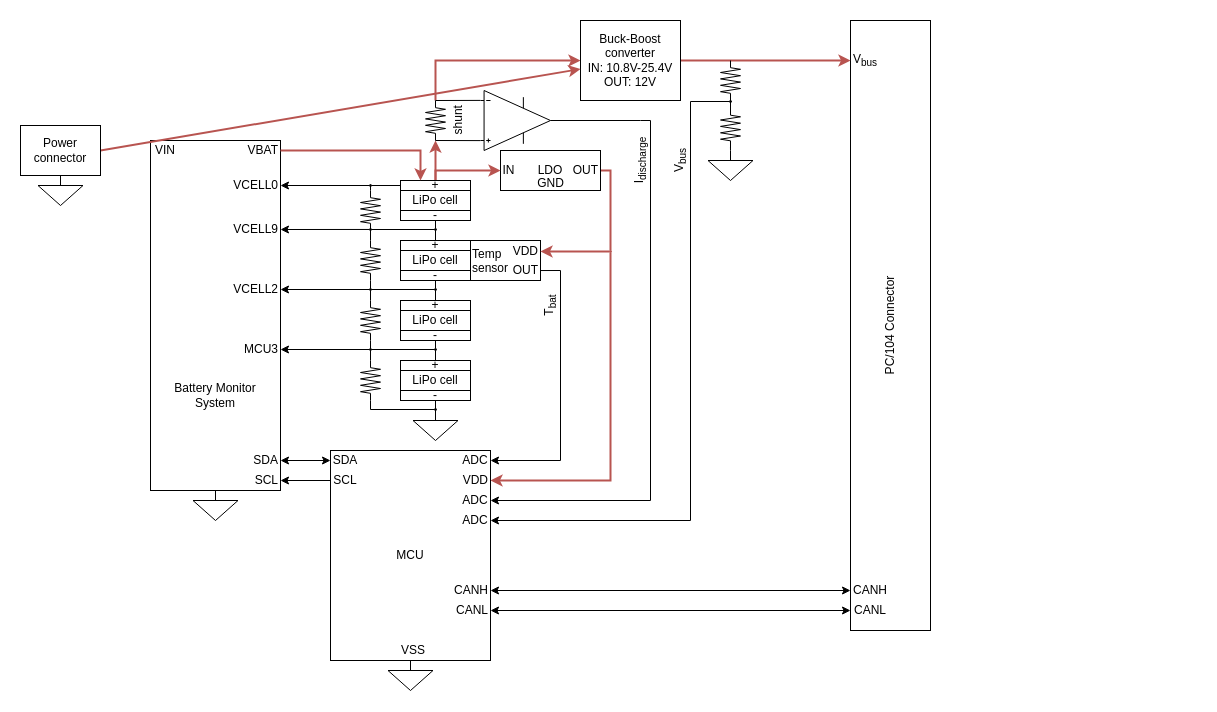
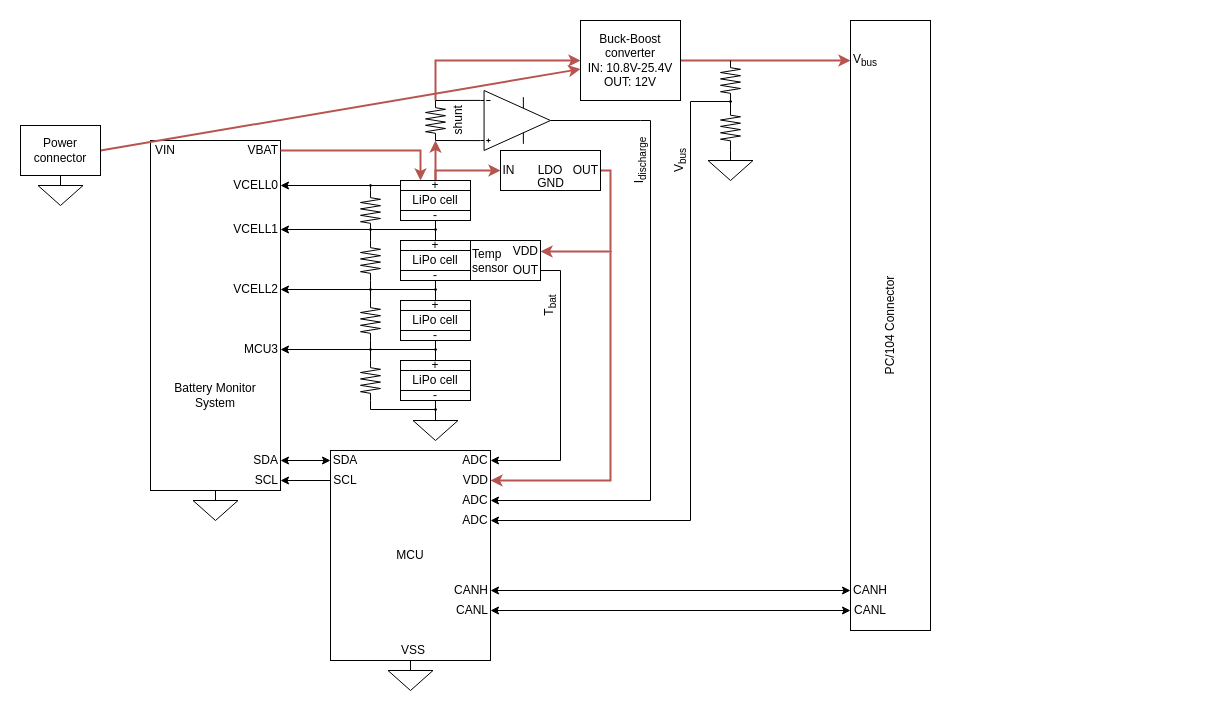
(258, 230) -> (258, 230)
